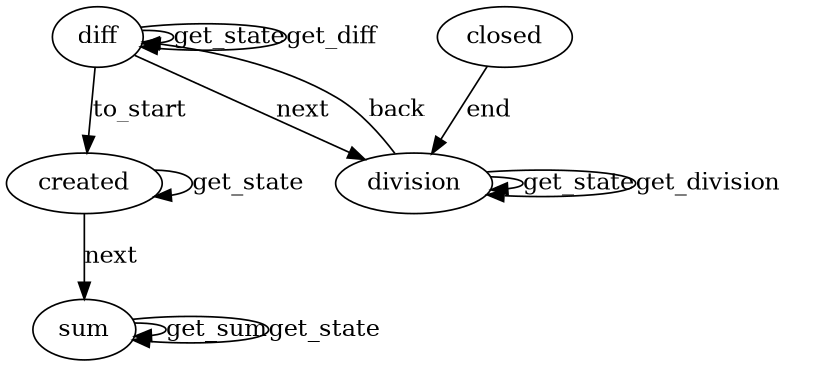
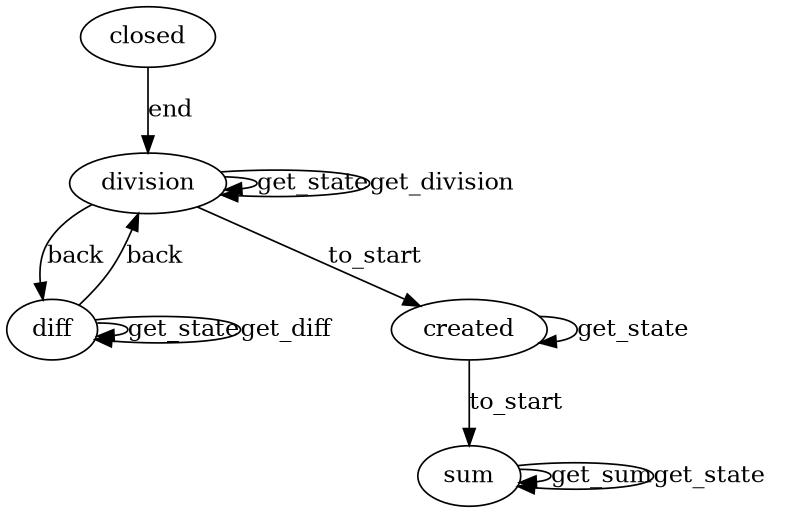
(92, 102) -> (301, 253)
(303, 110) -> (155, 256)
(111, 256) -> (516, 403)
